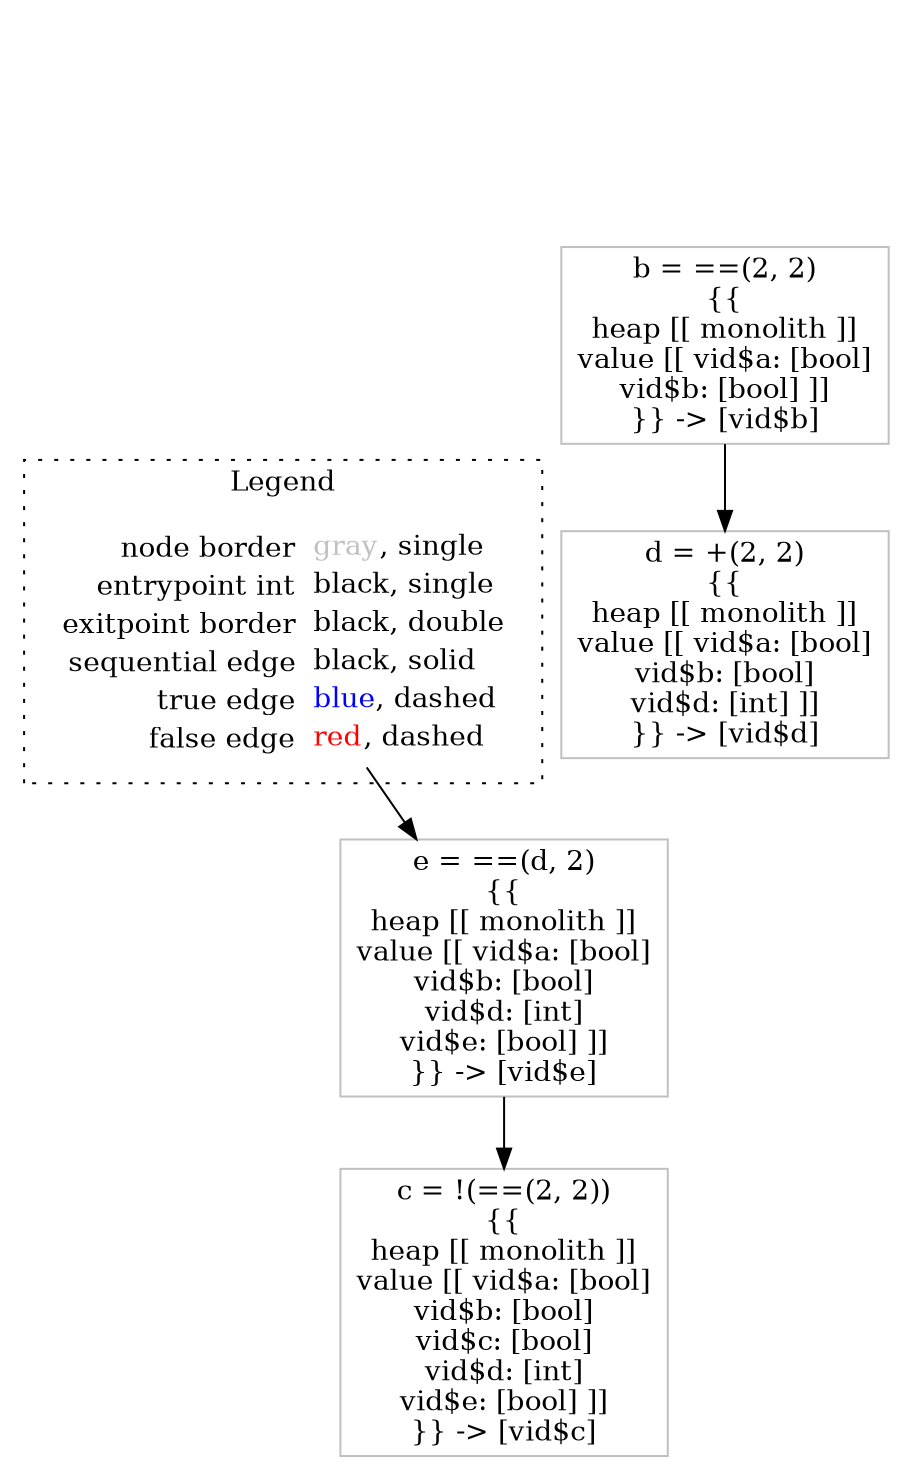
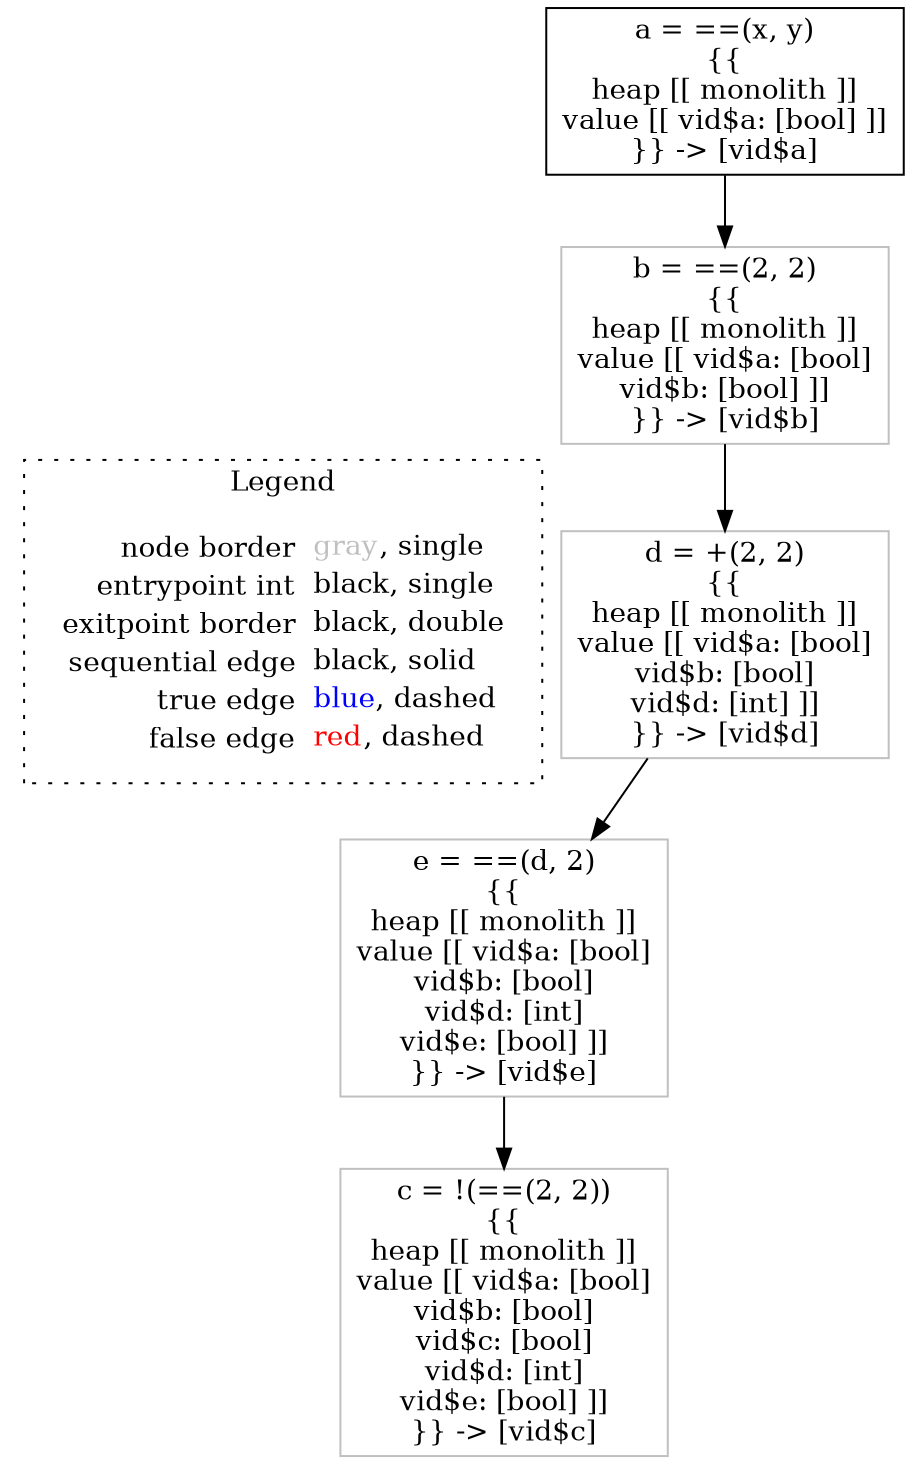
none -> (725, 91)
(387, 796) -> (626, 790)
